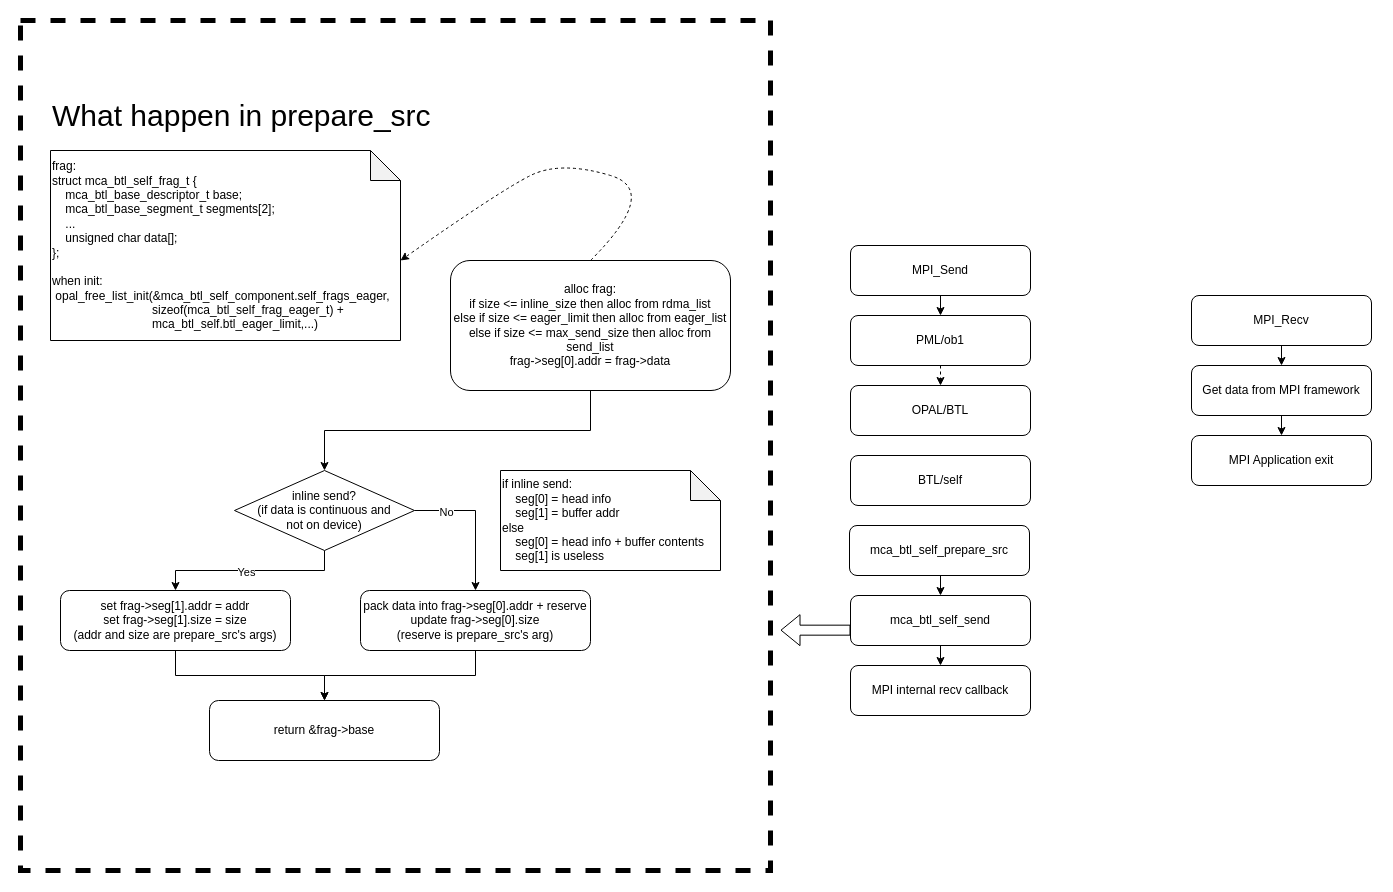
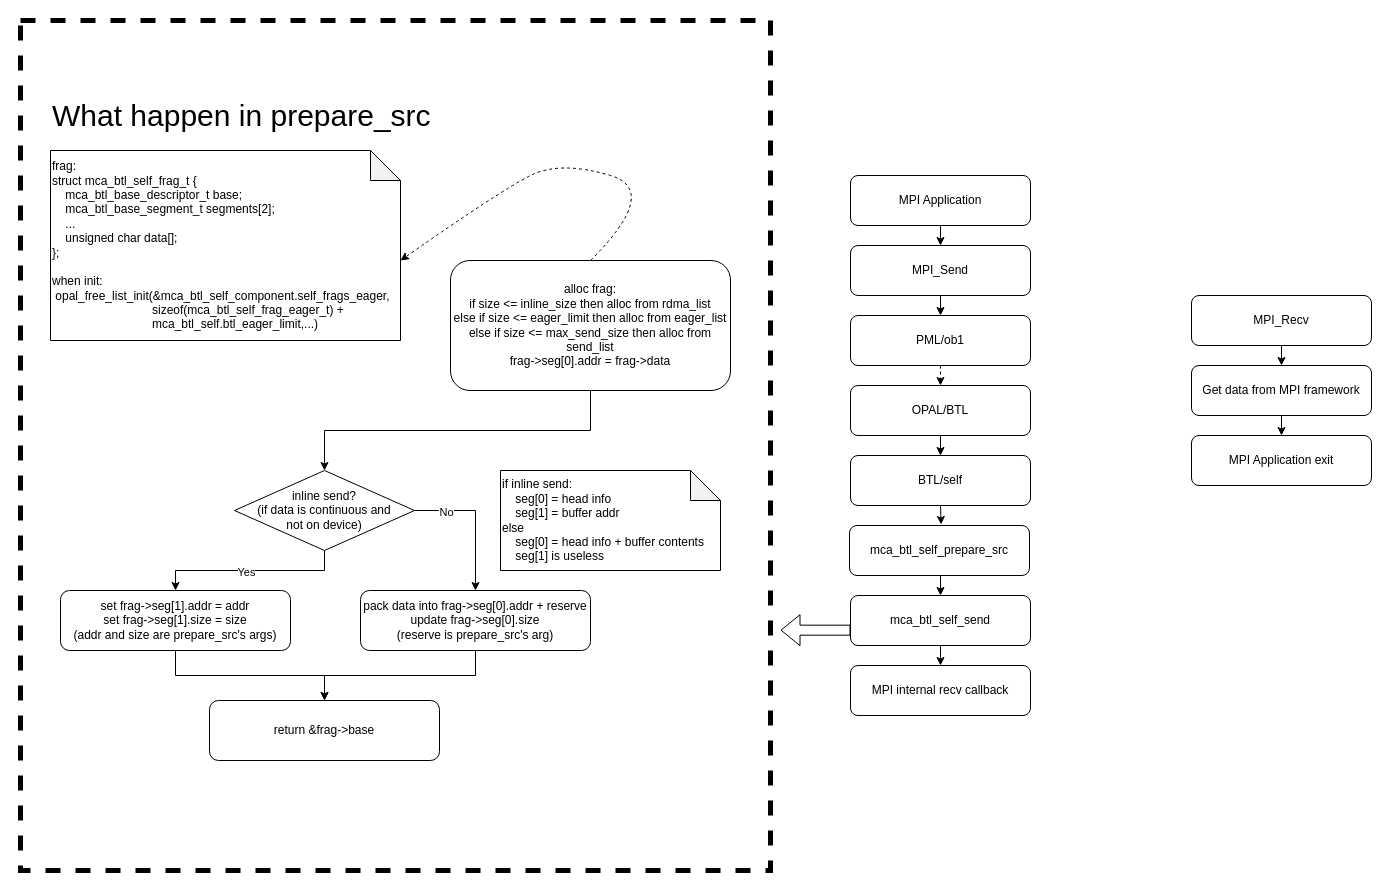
none -> (941, 201)
none -> (941, 232)
none -> (941, 442)
none -> (941, 512)
